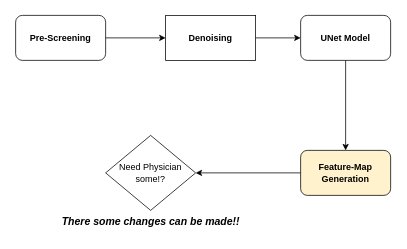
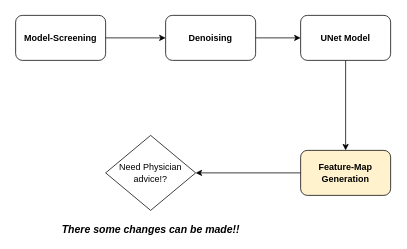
(60, 38) -> (60, 38)
(210, 38) -> (210, 38)
(150, 173) -> (150, 173)
(150, 222) -> (150, 229)
